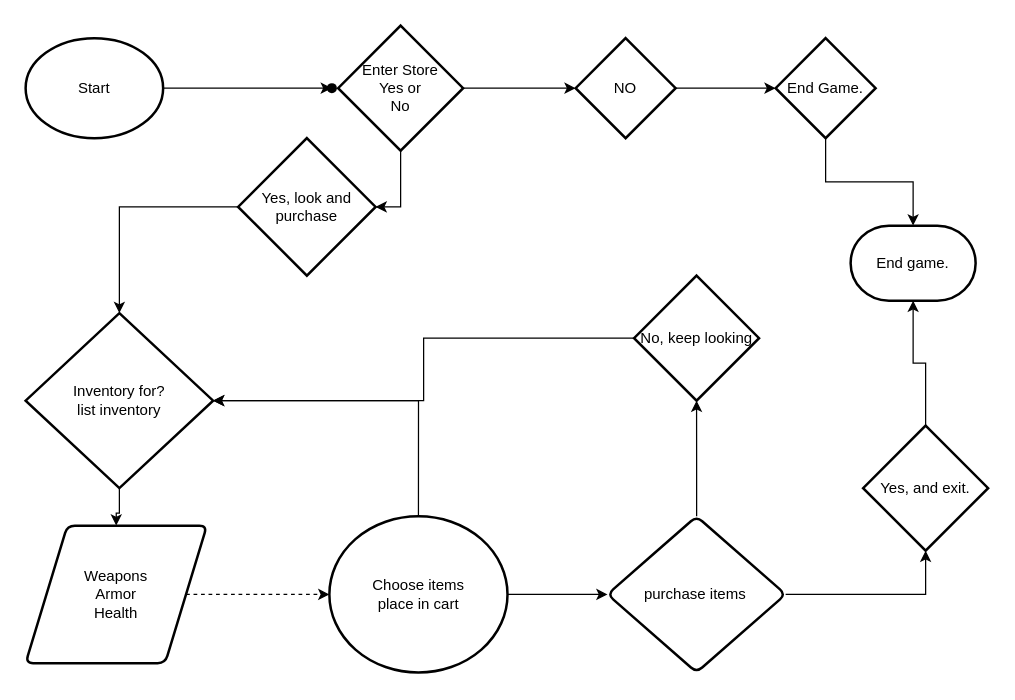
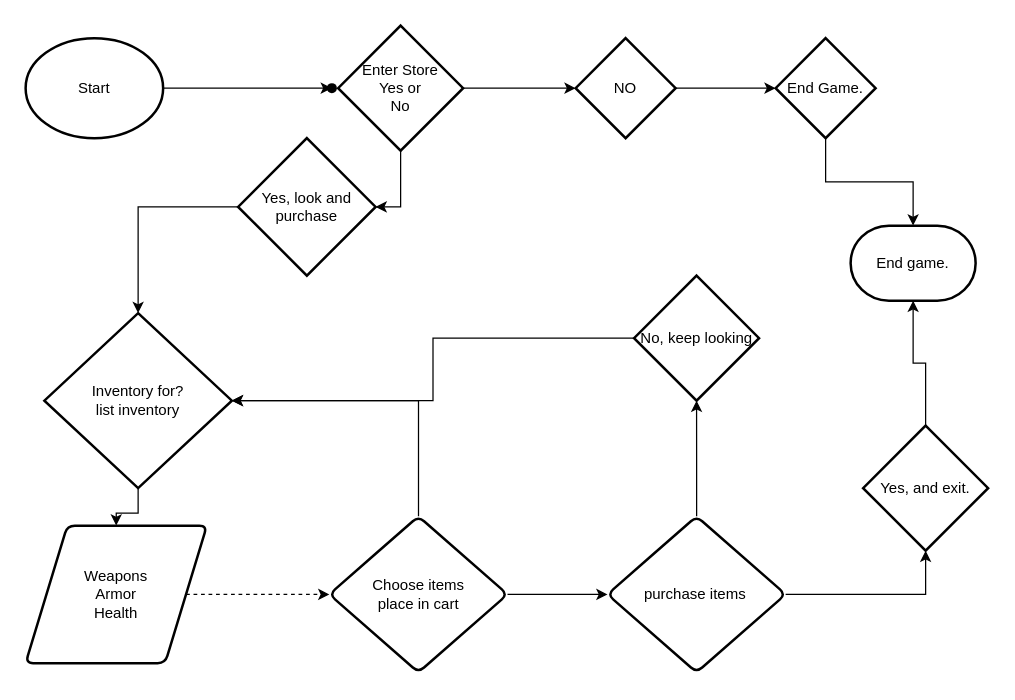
(119, 401) -> (138, 401)
(418, 594) -> (418, 594)
